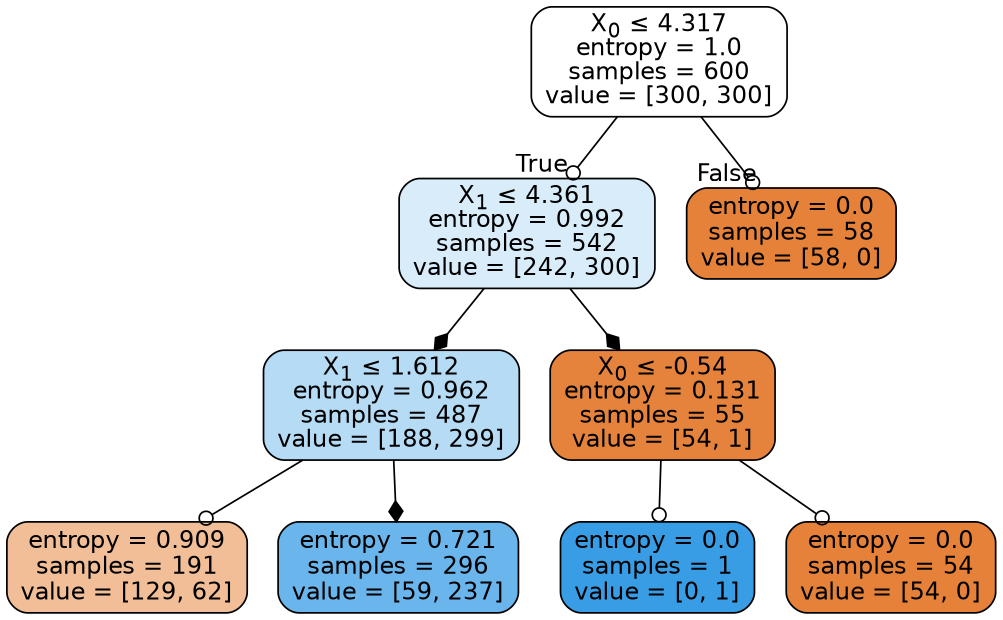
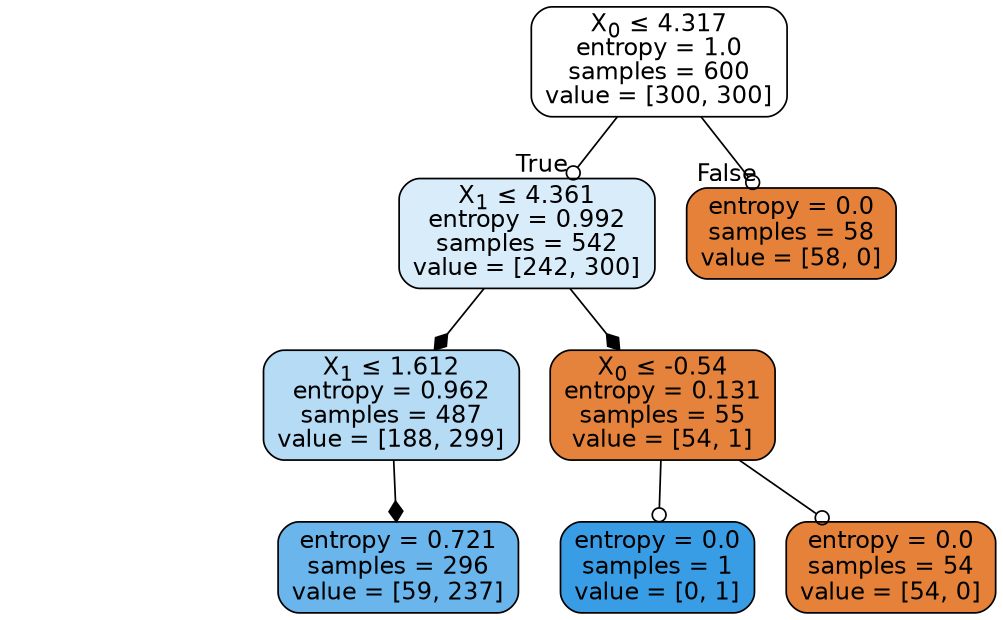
(127, 567) -> none
